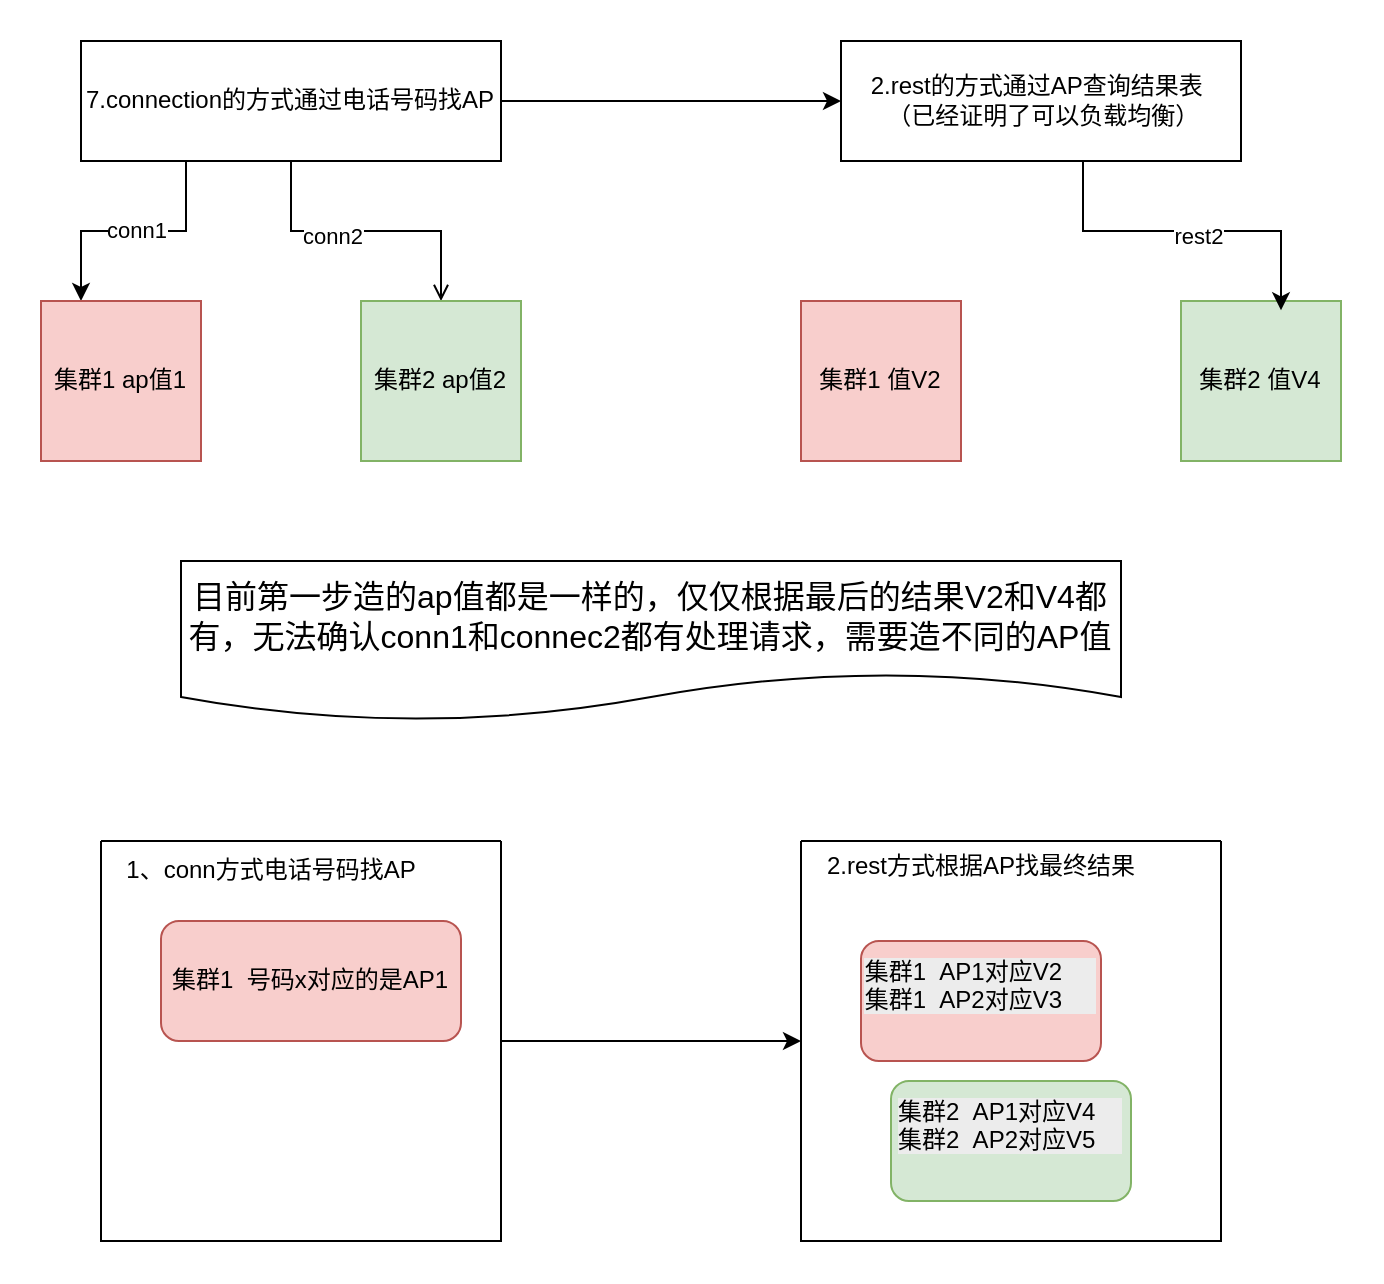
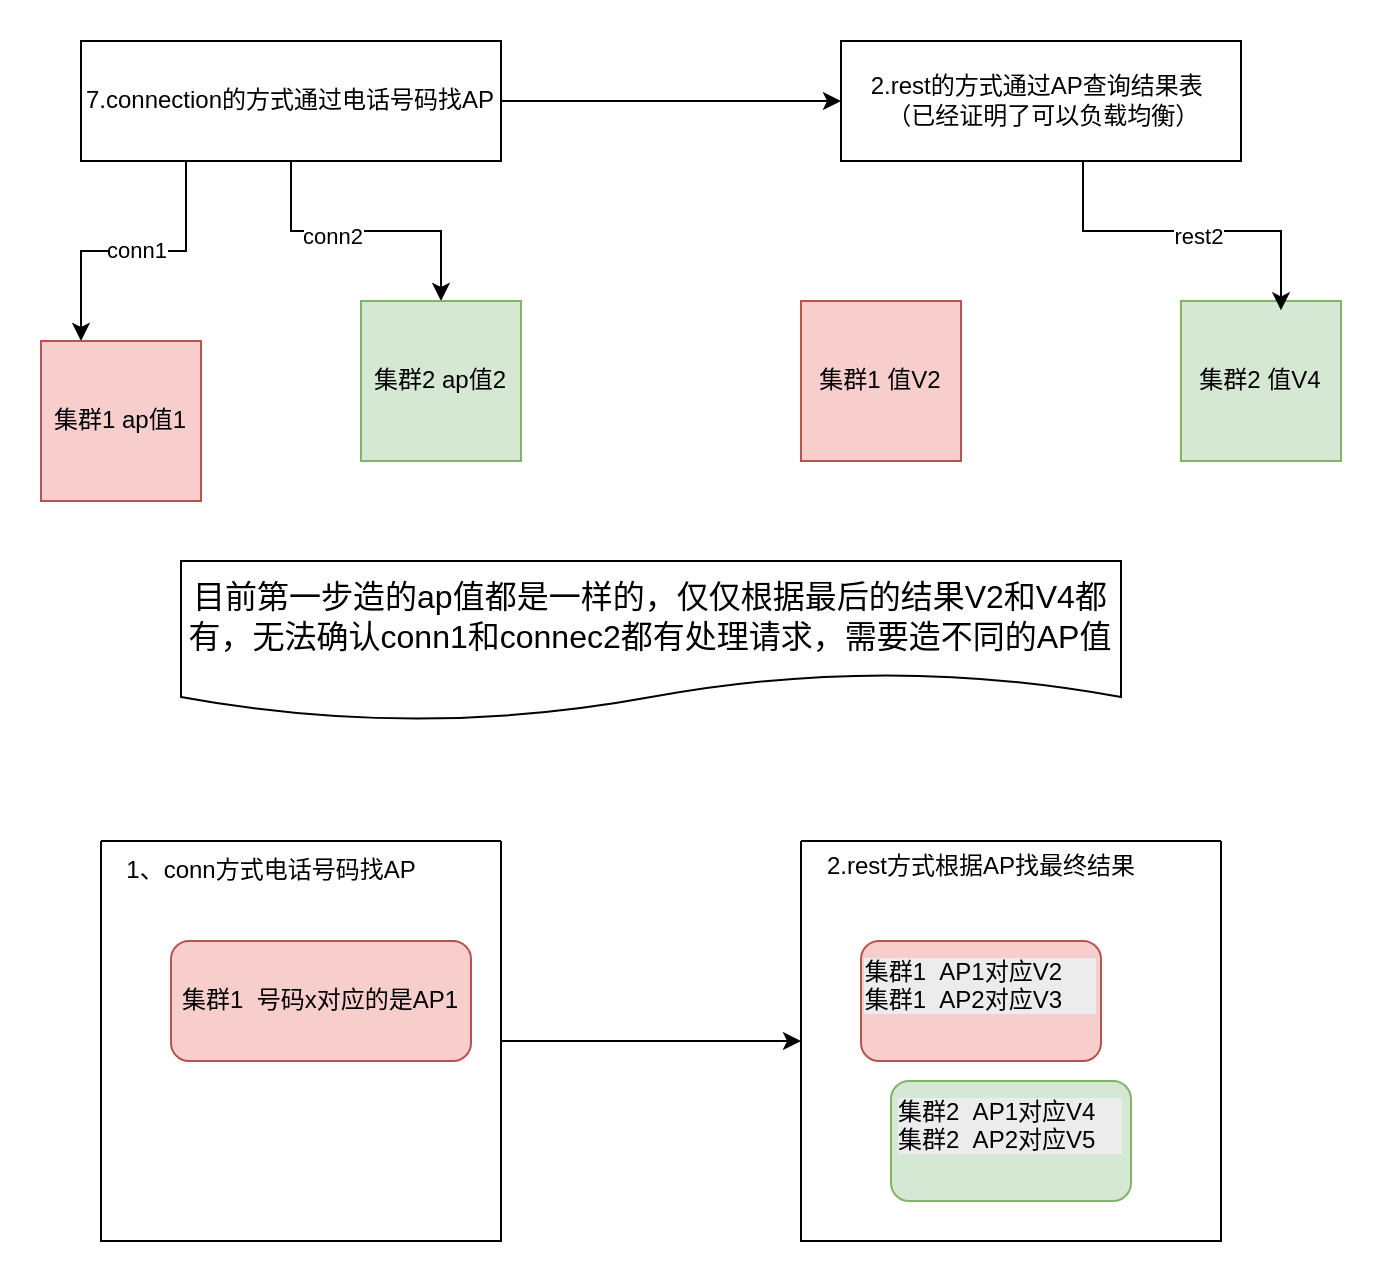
(441, 288) -> (441, 286)
(121, 381) -> (121, 421)
(311, 981) -> (321, 1001)
